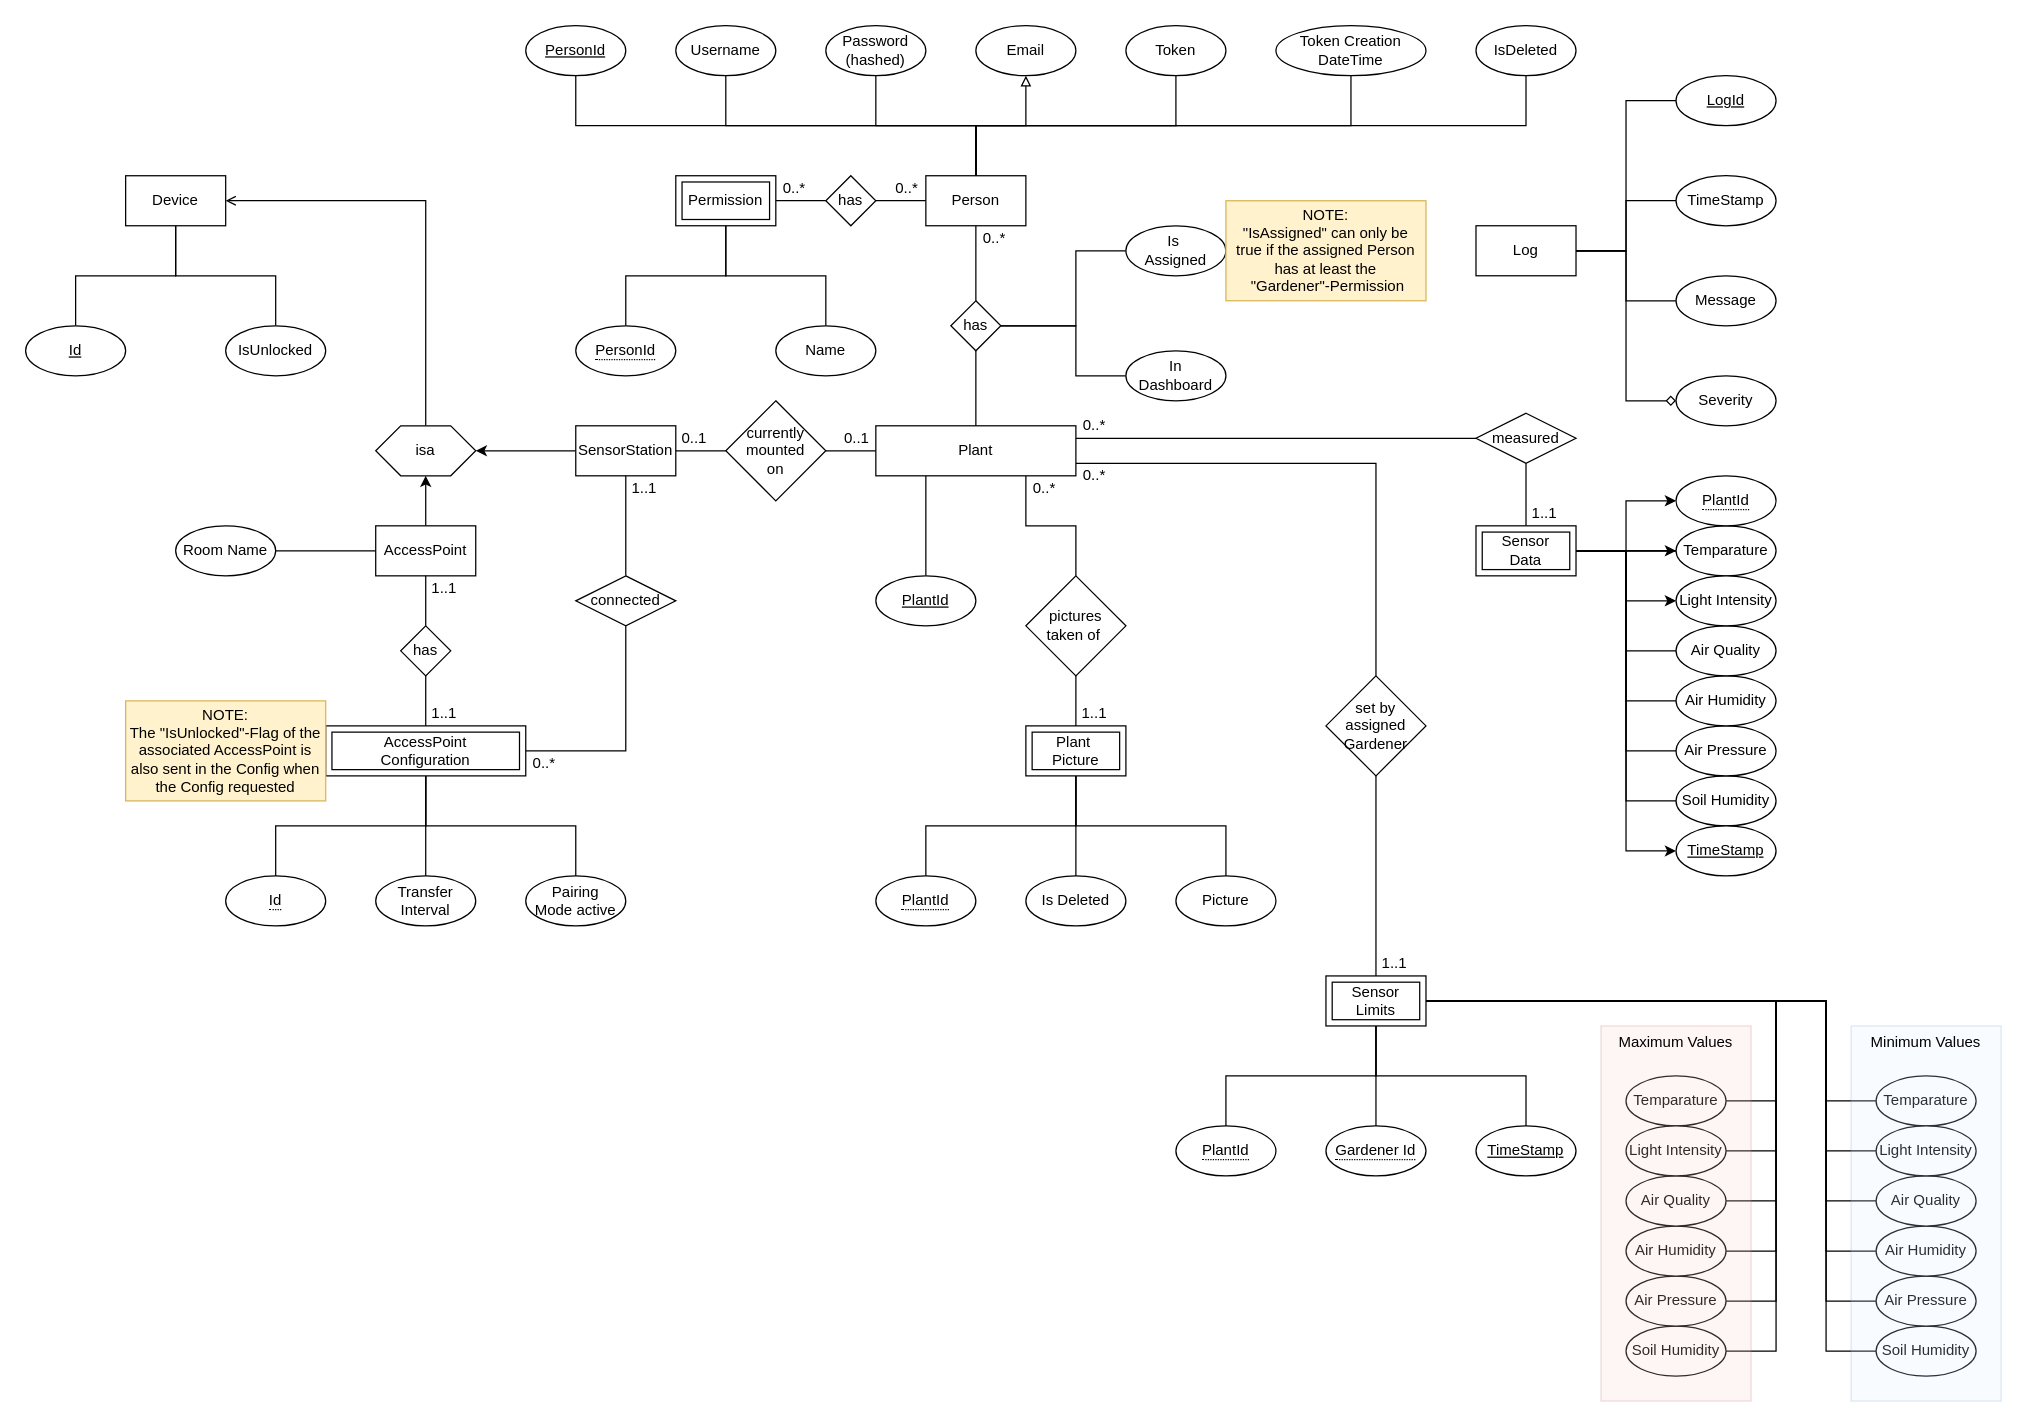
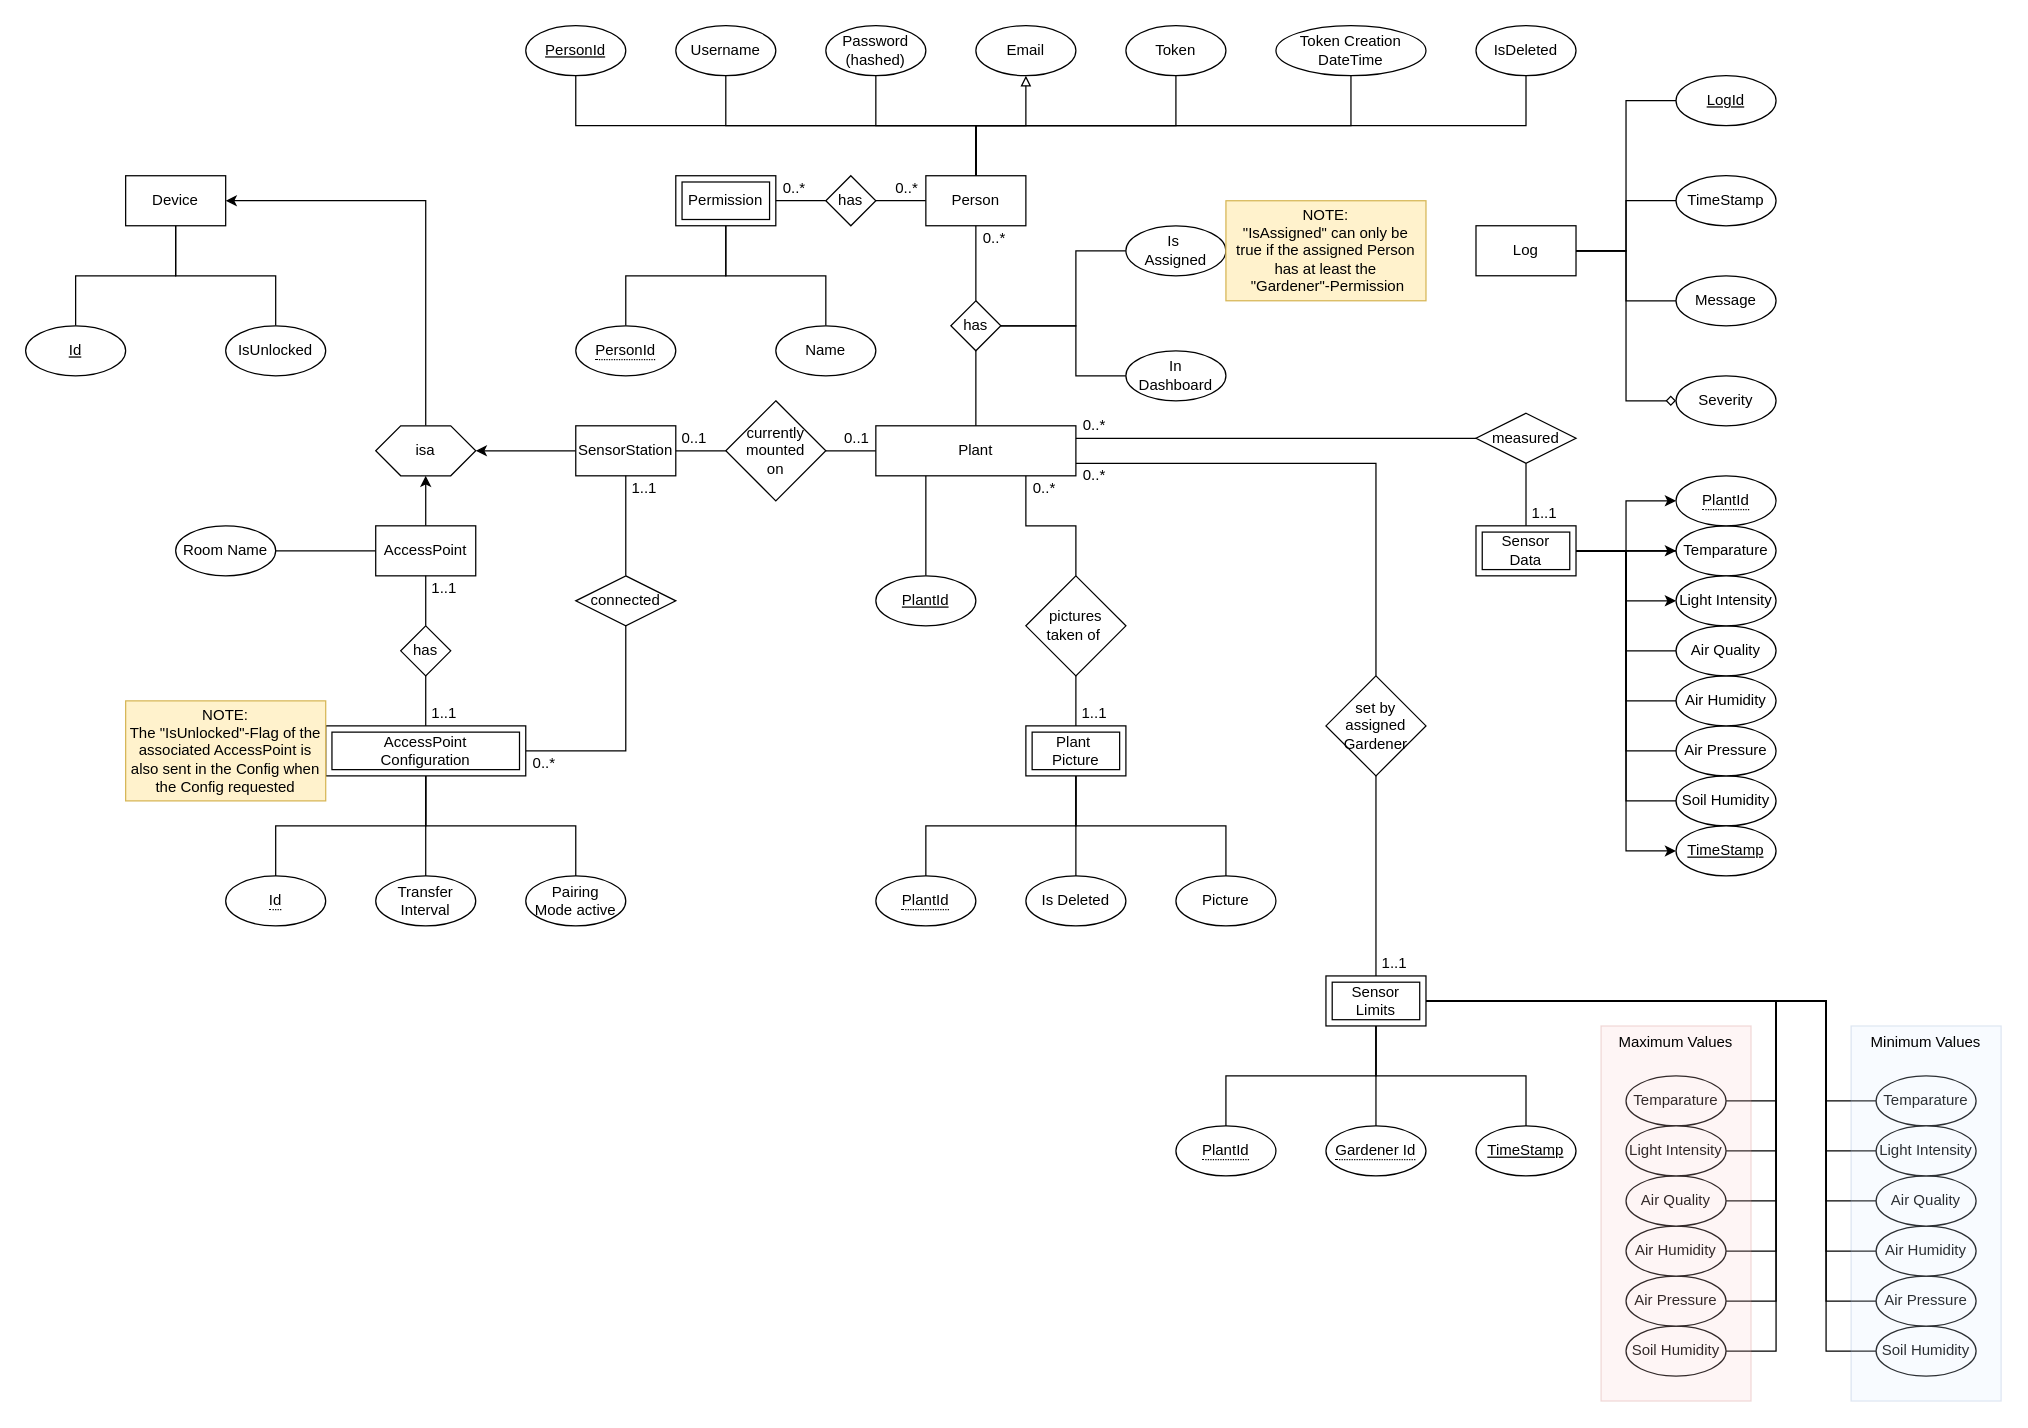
(233, 201) -> (236, 201)
